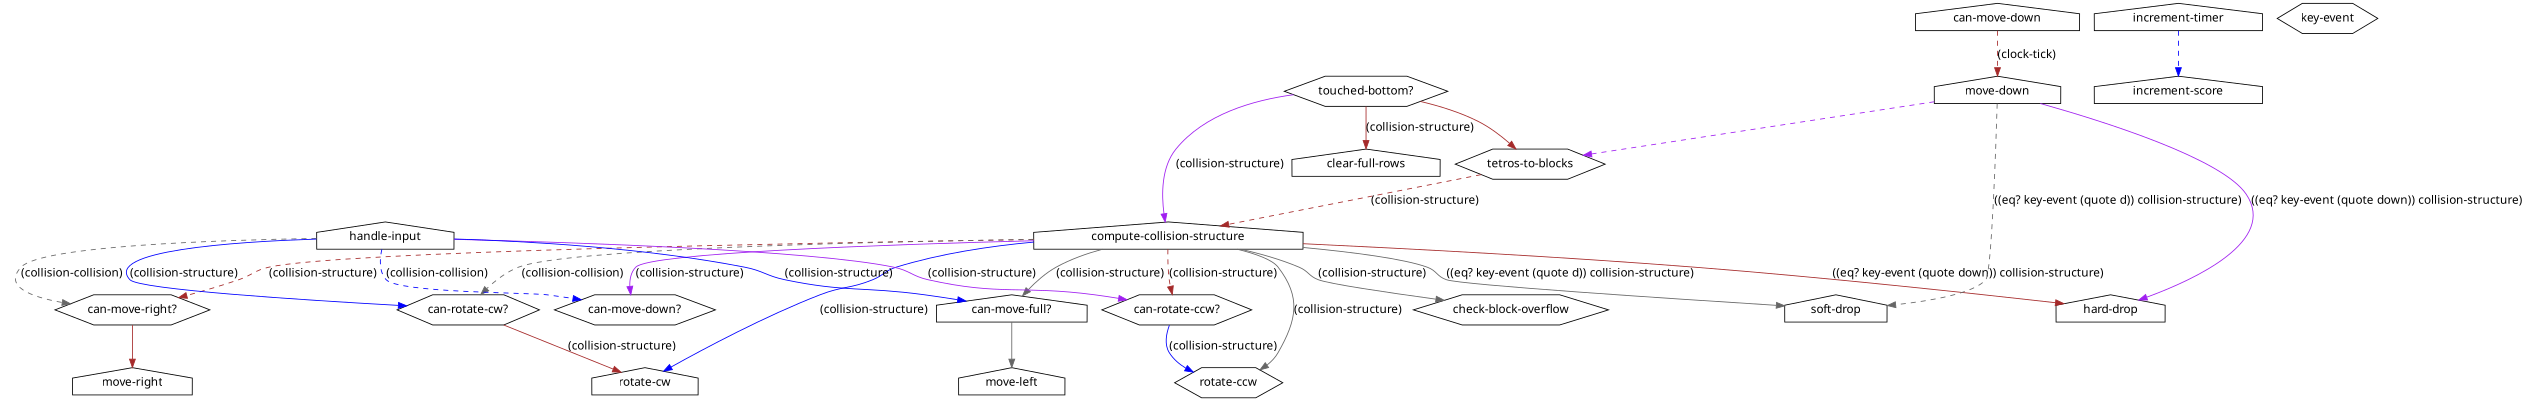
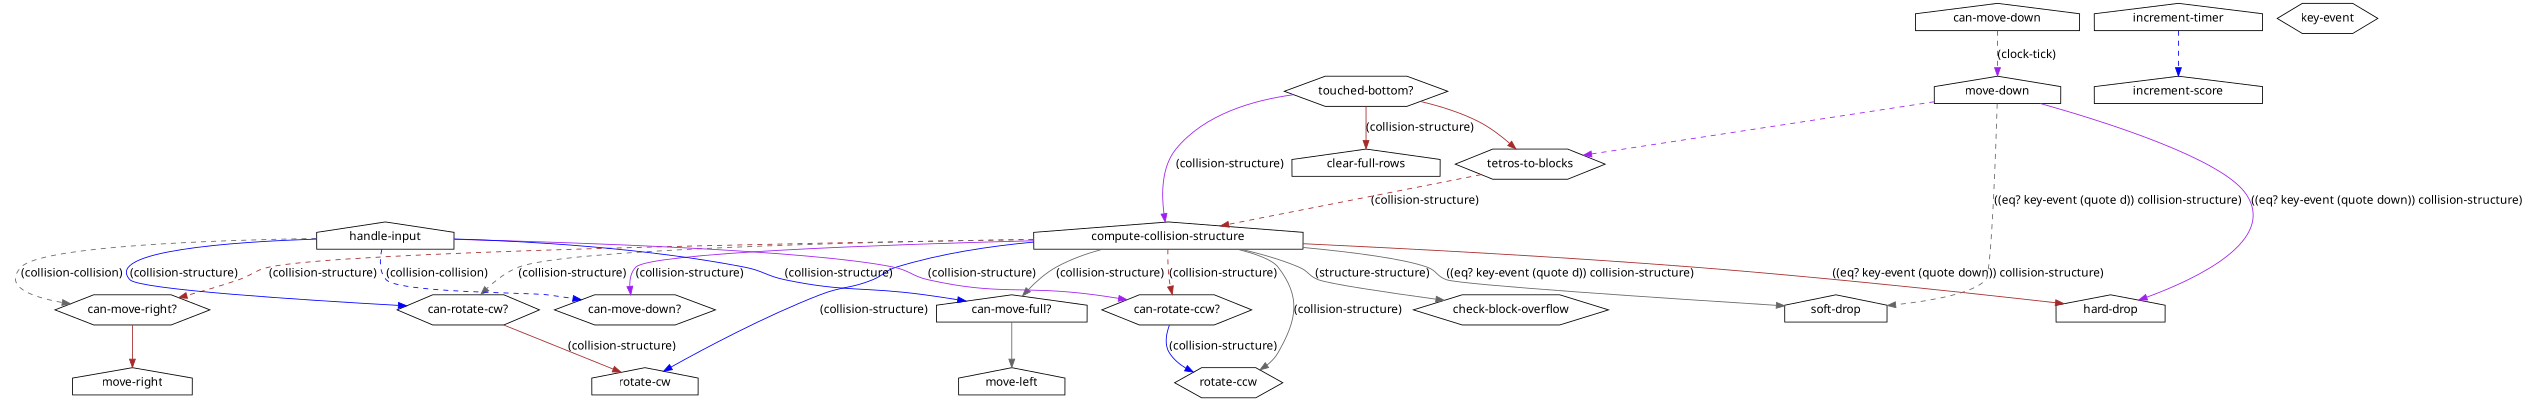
(1998, 49) -> (1998, 49)
(573, 273) -> (573, 273)
(1373, 273) -> (1373, 273)
